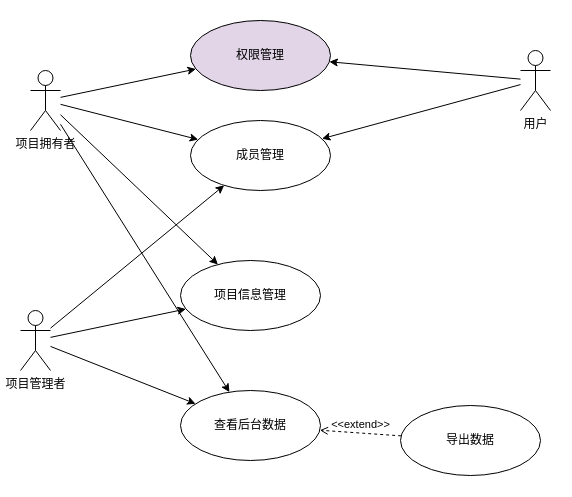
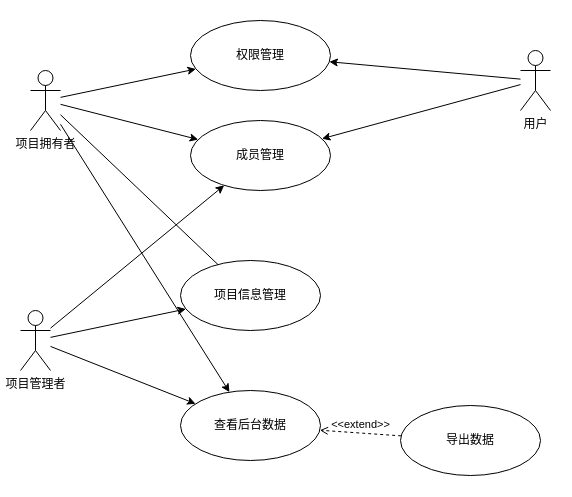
(261, 56) -> (261, 56)
(212, 259) -> (214, 260)
